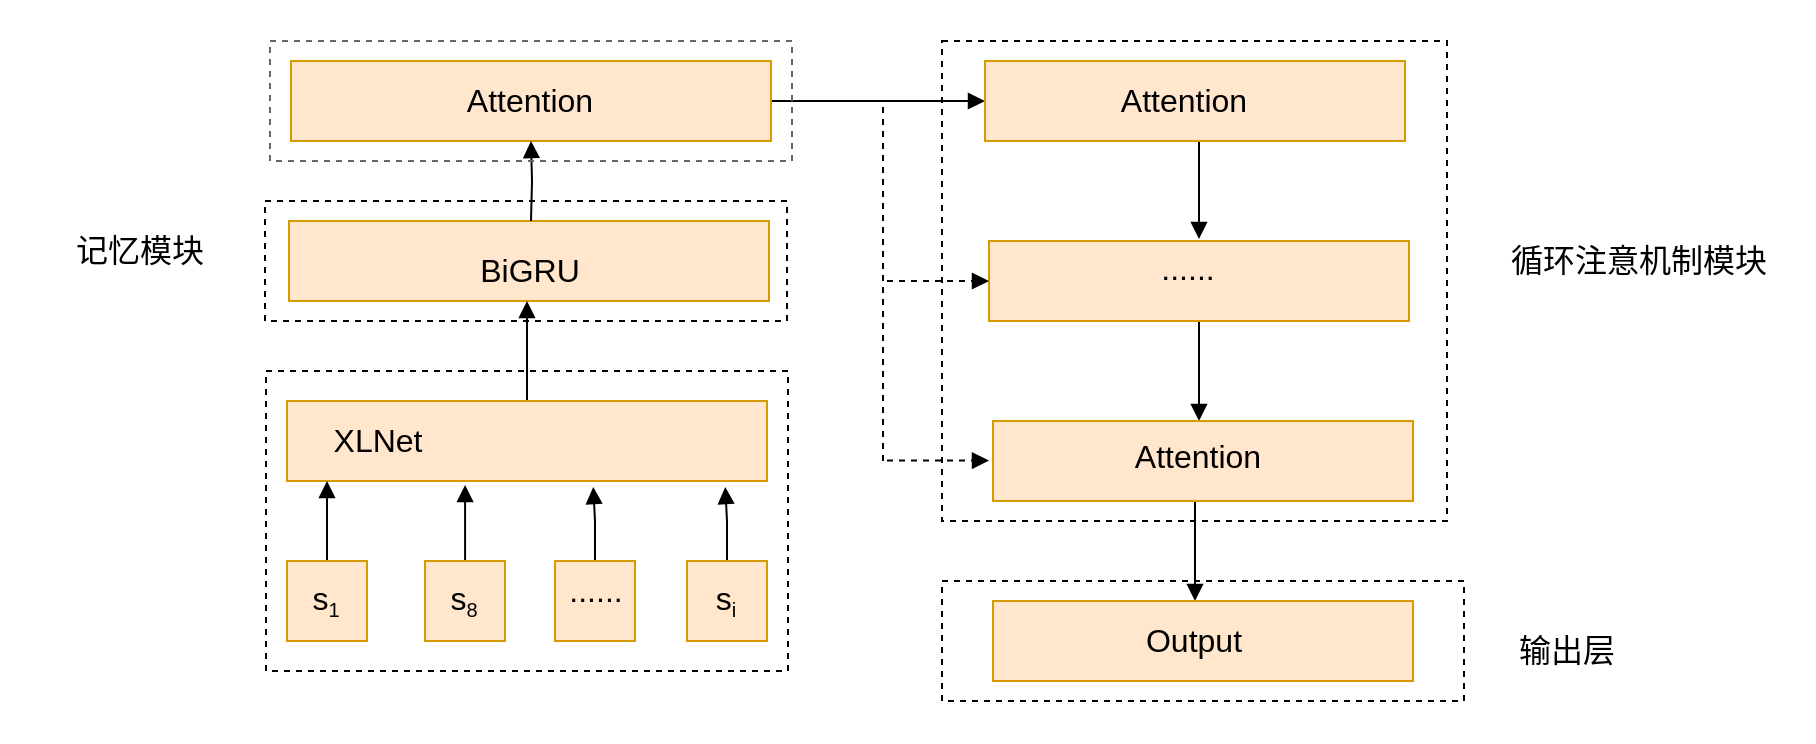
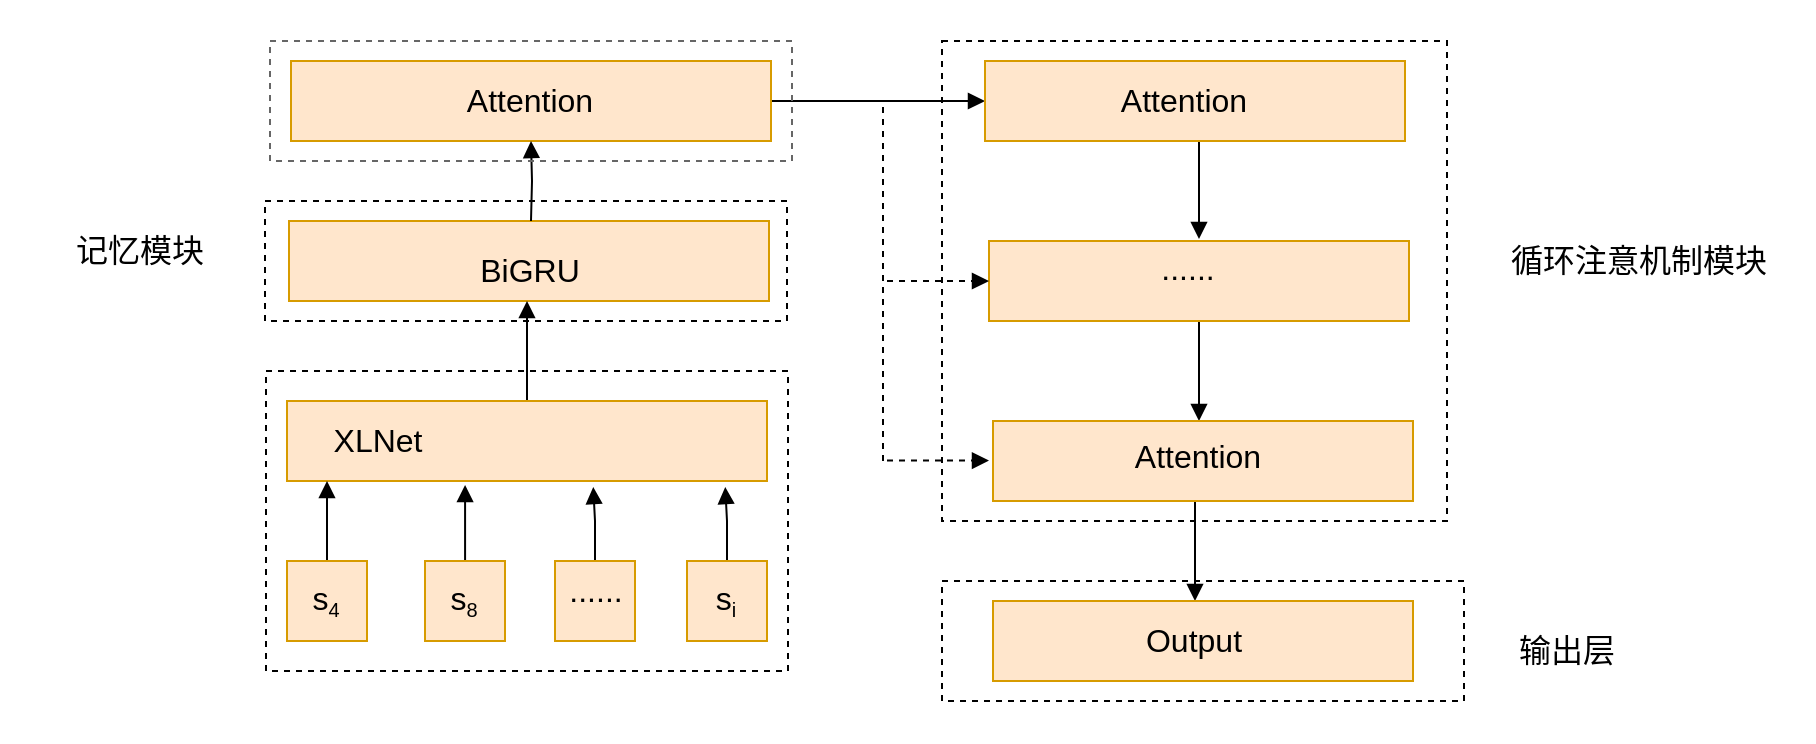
(327, 601) -> (327, 601)
